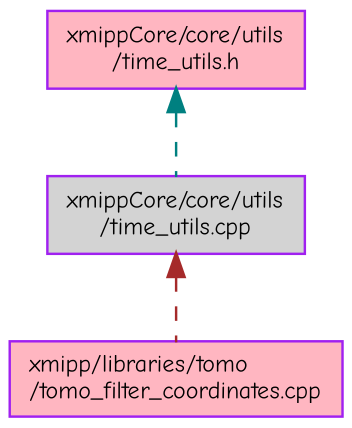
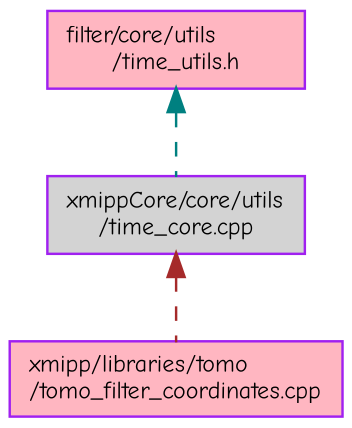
(176, 50) -> (176, 50)
(176, 215) -> (176, 215)
